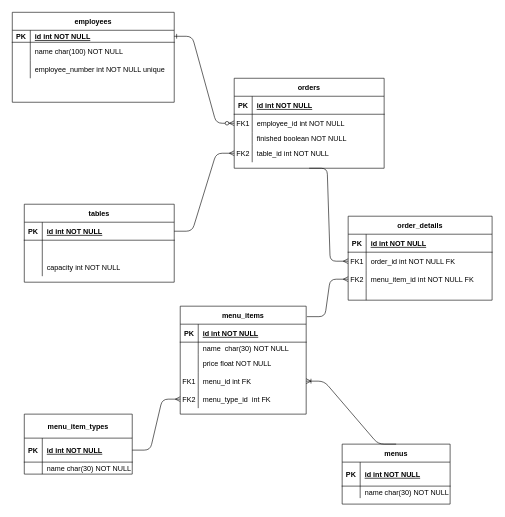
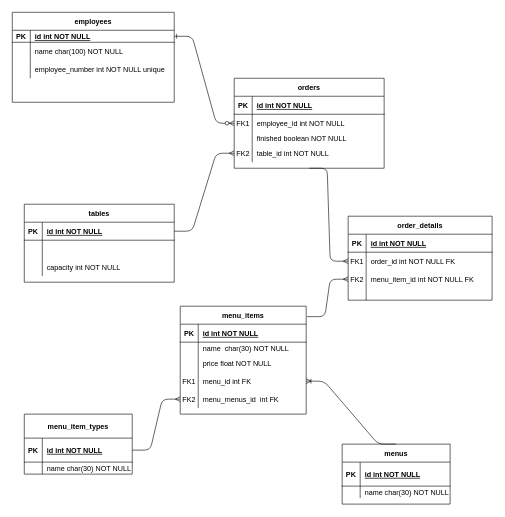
(239, 400) -> (241, 400)
